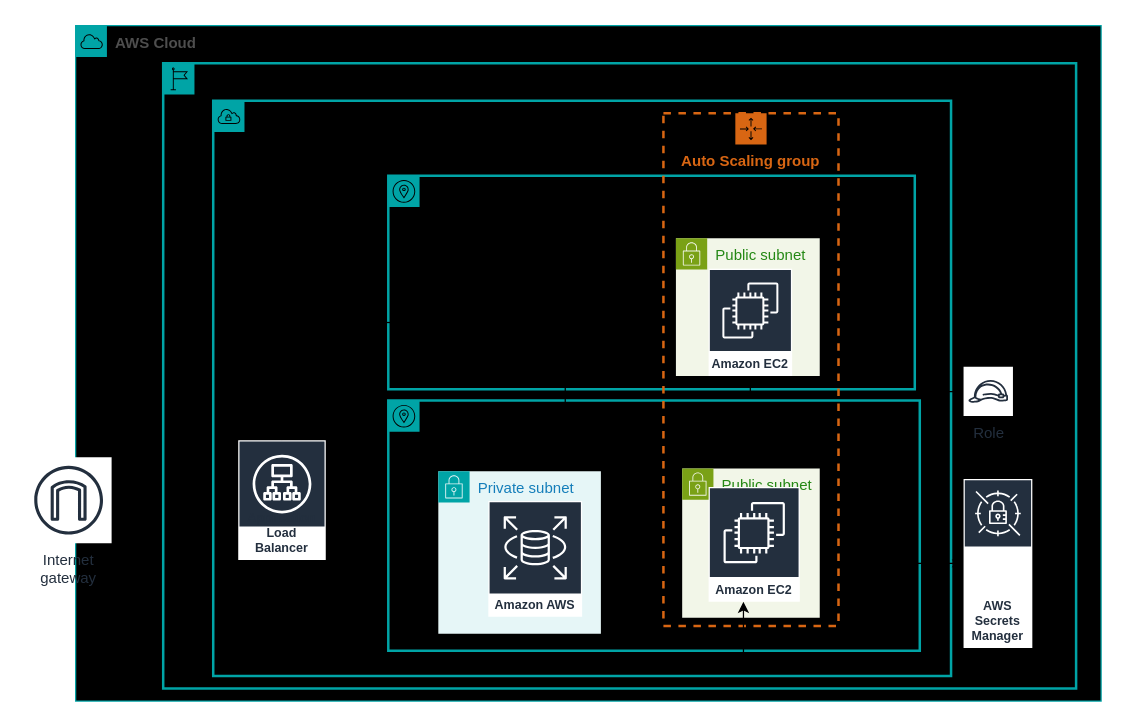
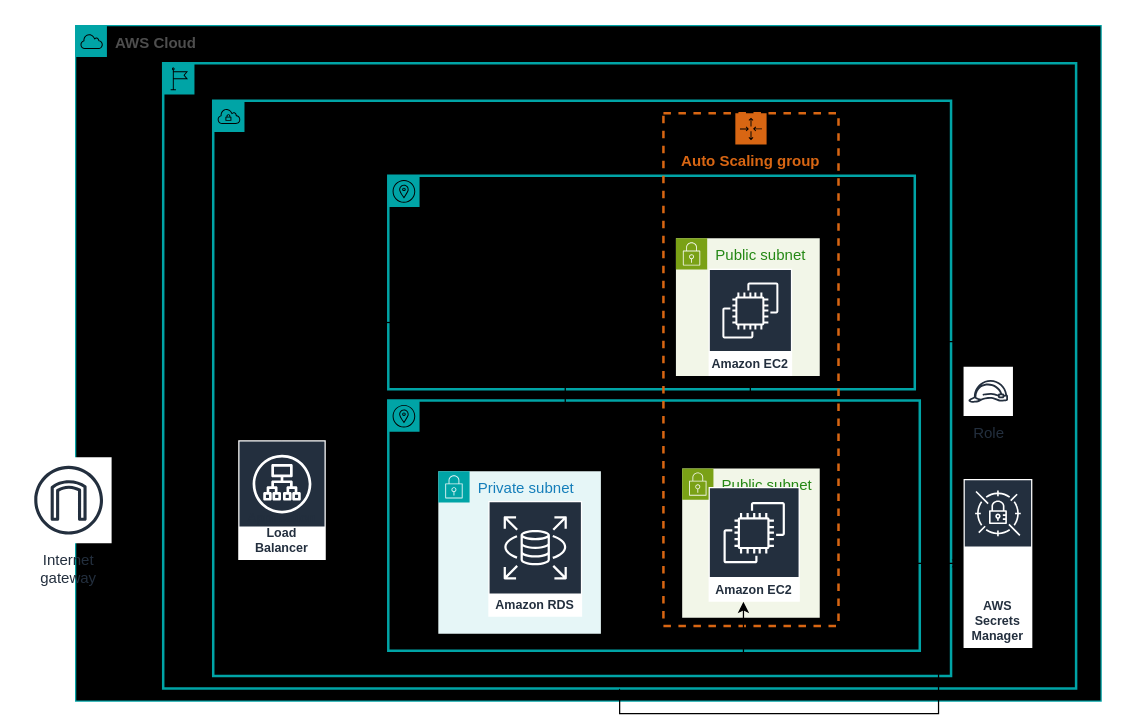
(953, 391) -> (779, 713)
(535, 604) -> (535, 604)
